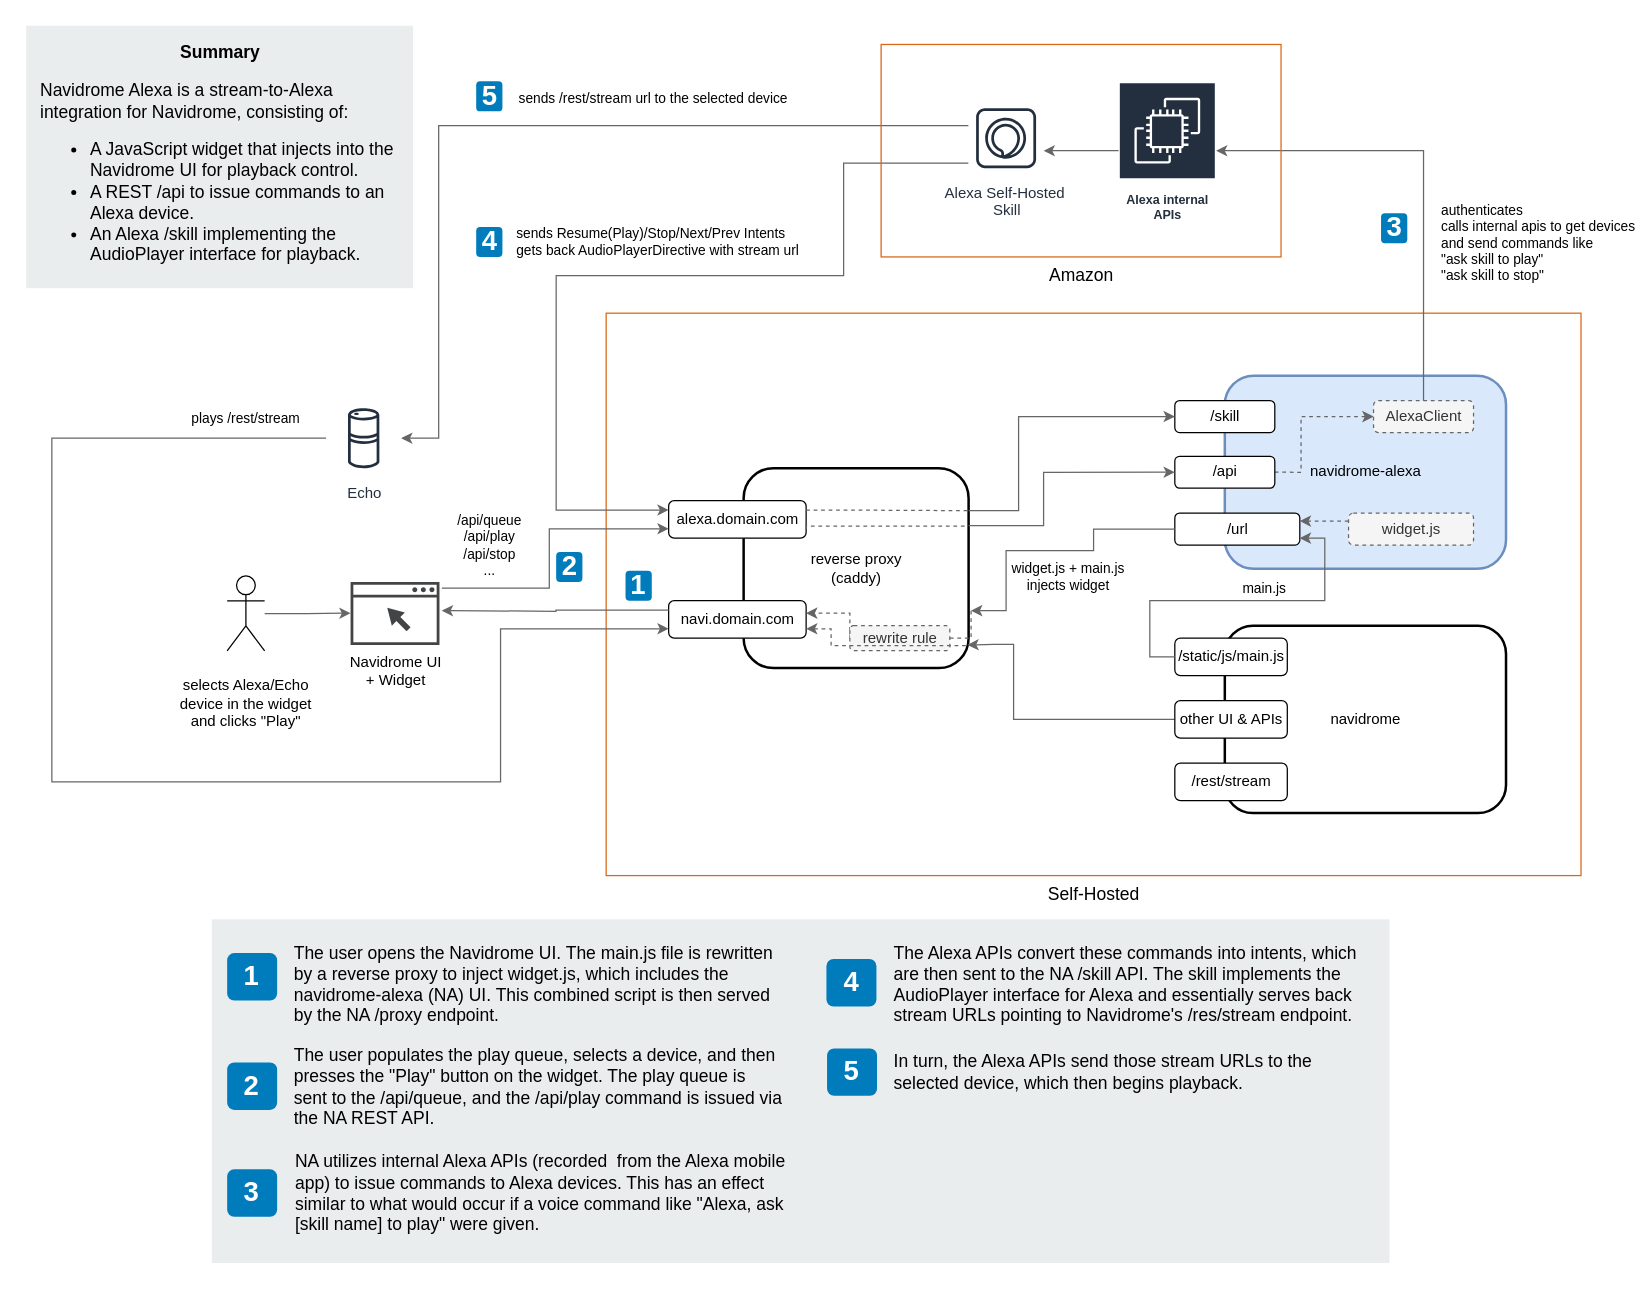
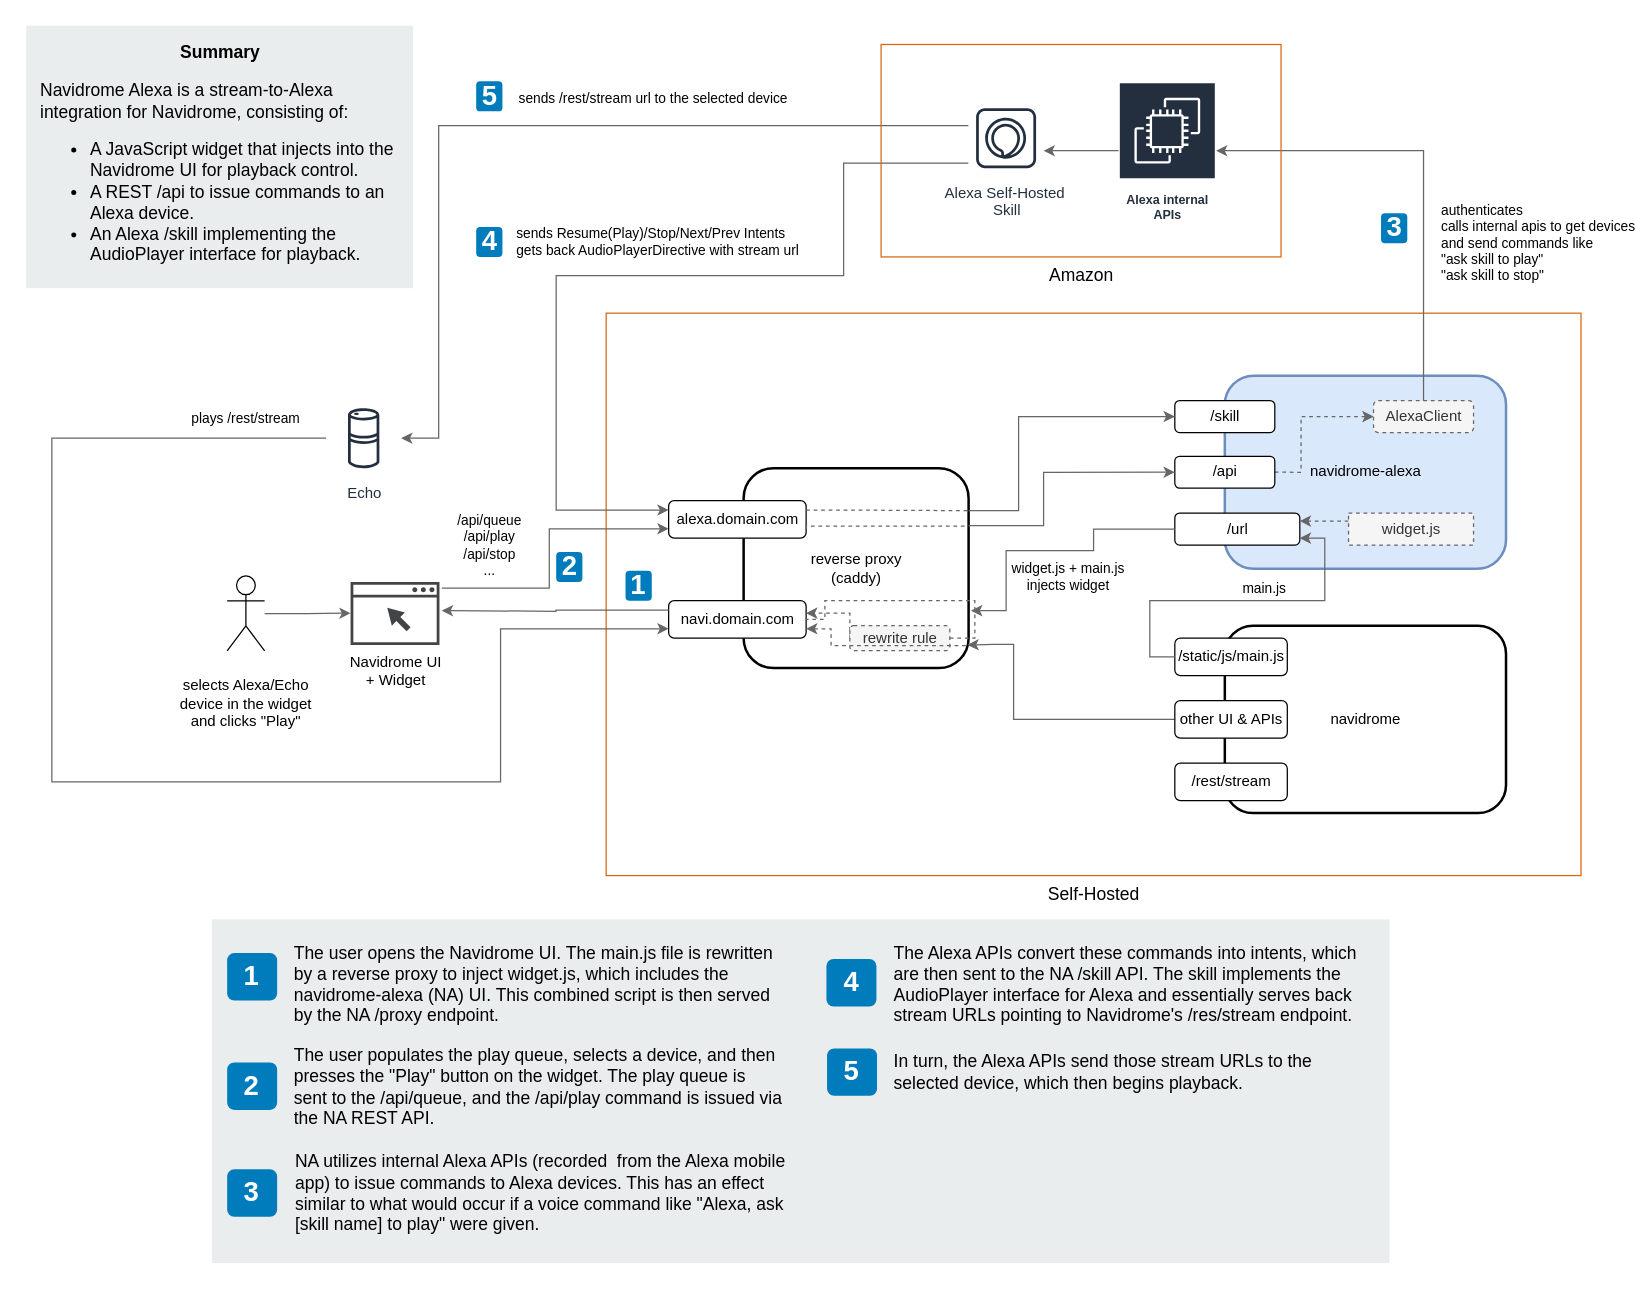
(1411, 529) -> (1411, 529)
(971, 626) -> (904, 601)
